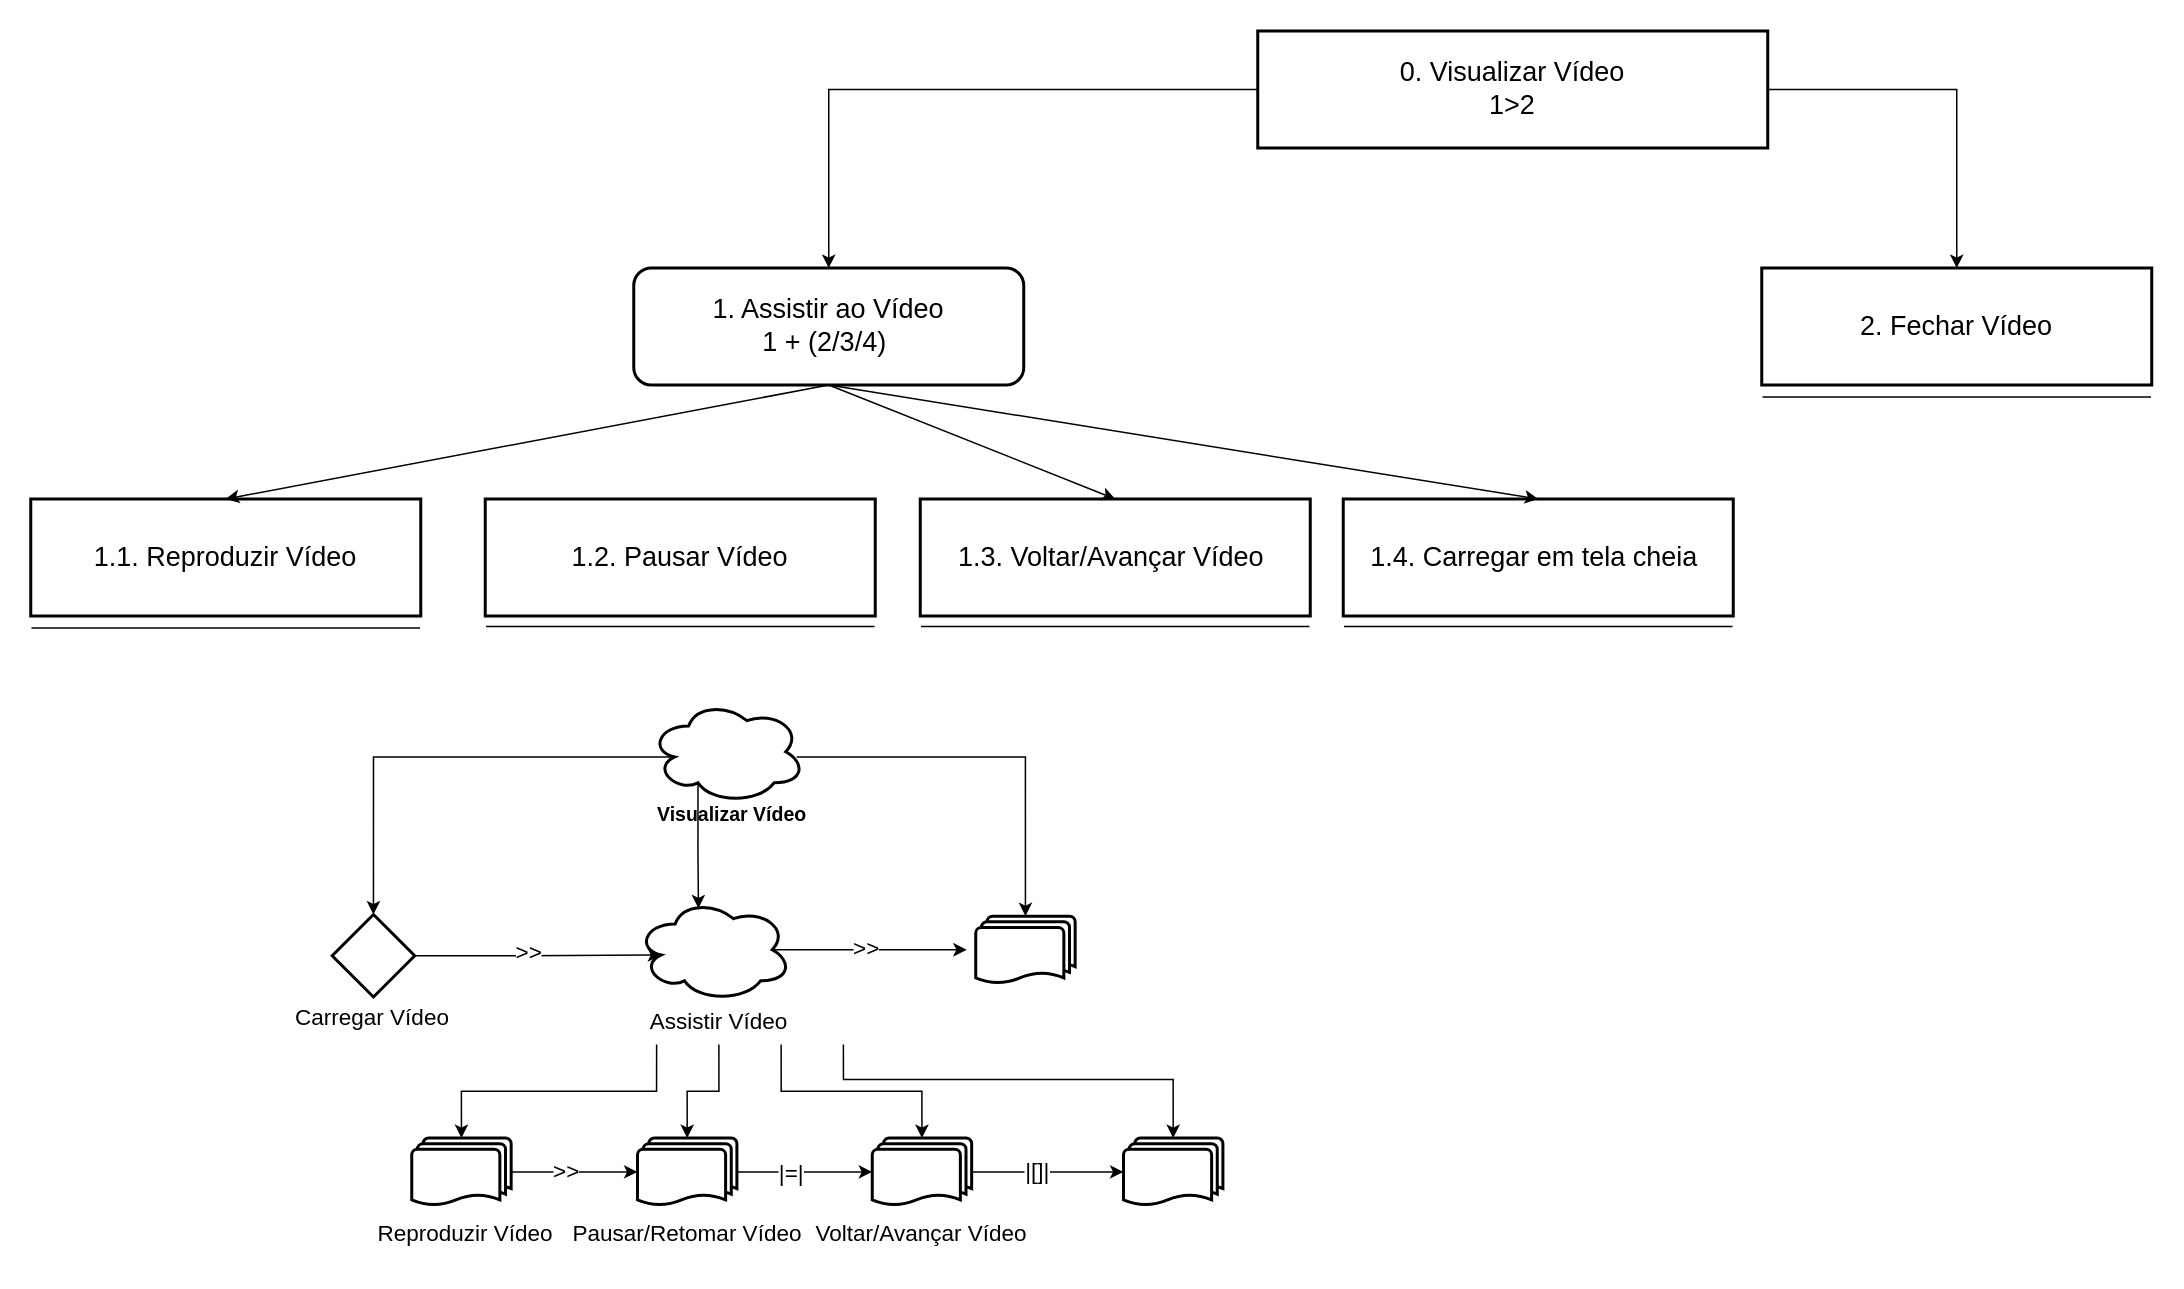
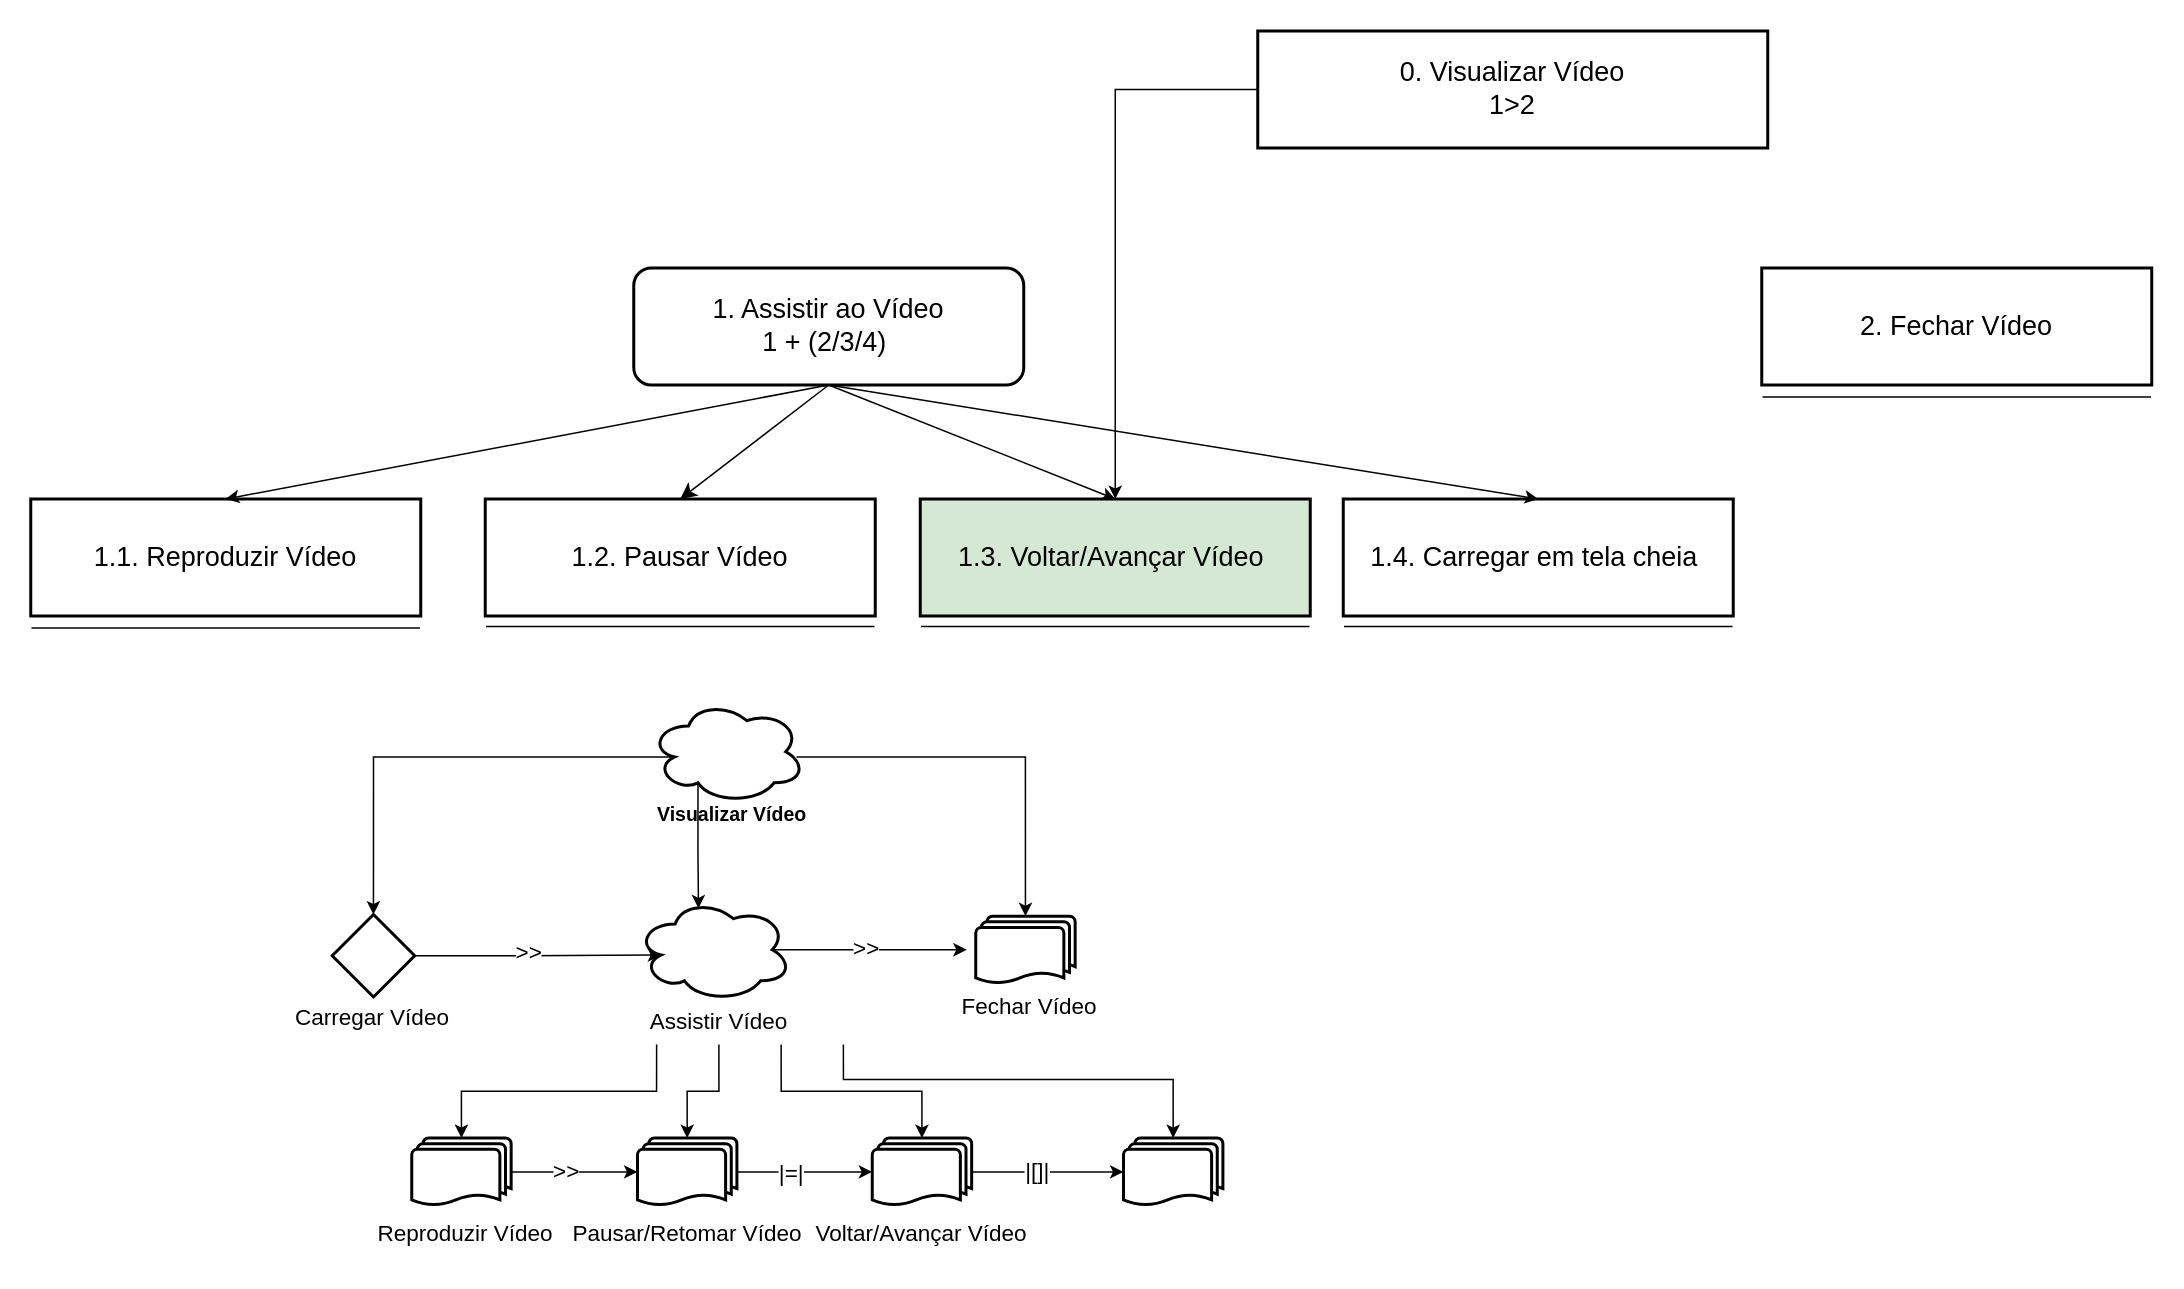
(889, 89) -> (1115, 288)
(1946, 89) -> none
none -> (758, 439)
(1115, 557) -> (1115, 557)
none -> (1030, 1006)
